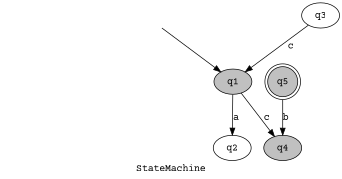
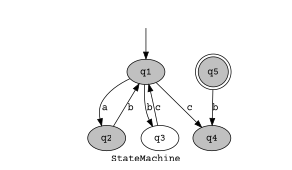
none -> (145, 103)
none -> (124, 108)
(232, 148) -> (107, 138)
